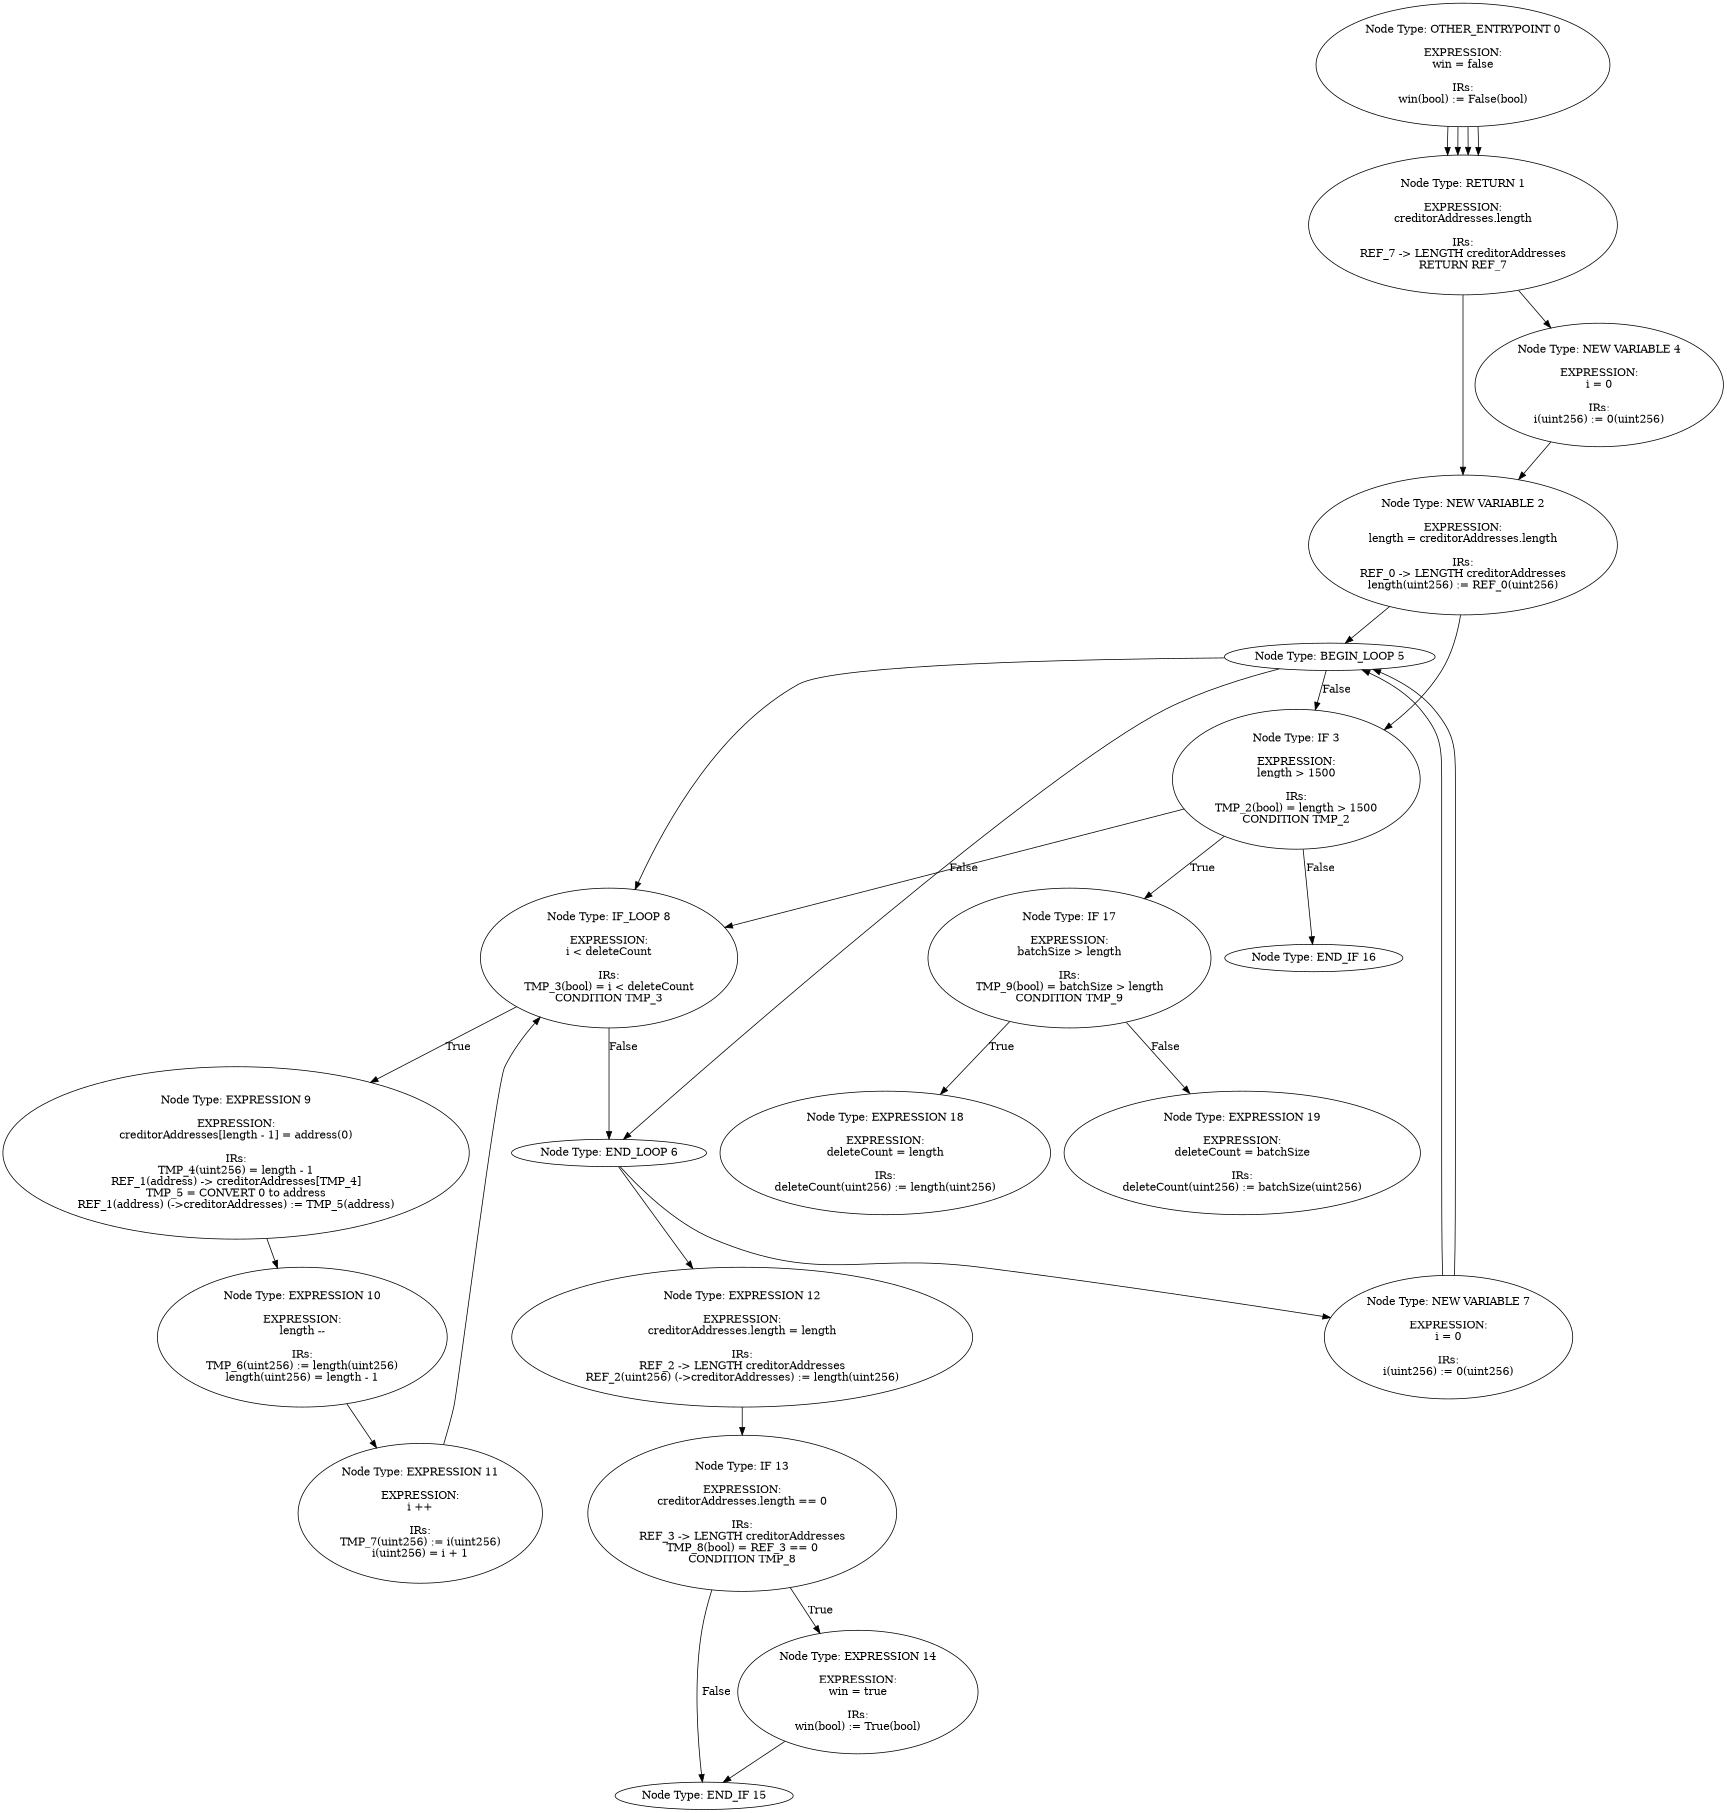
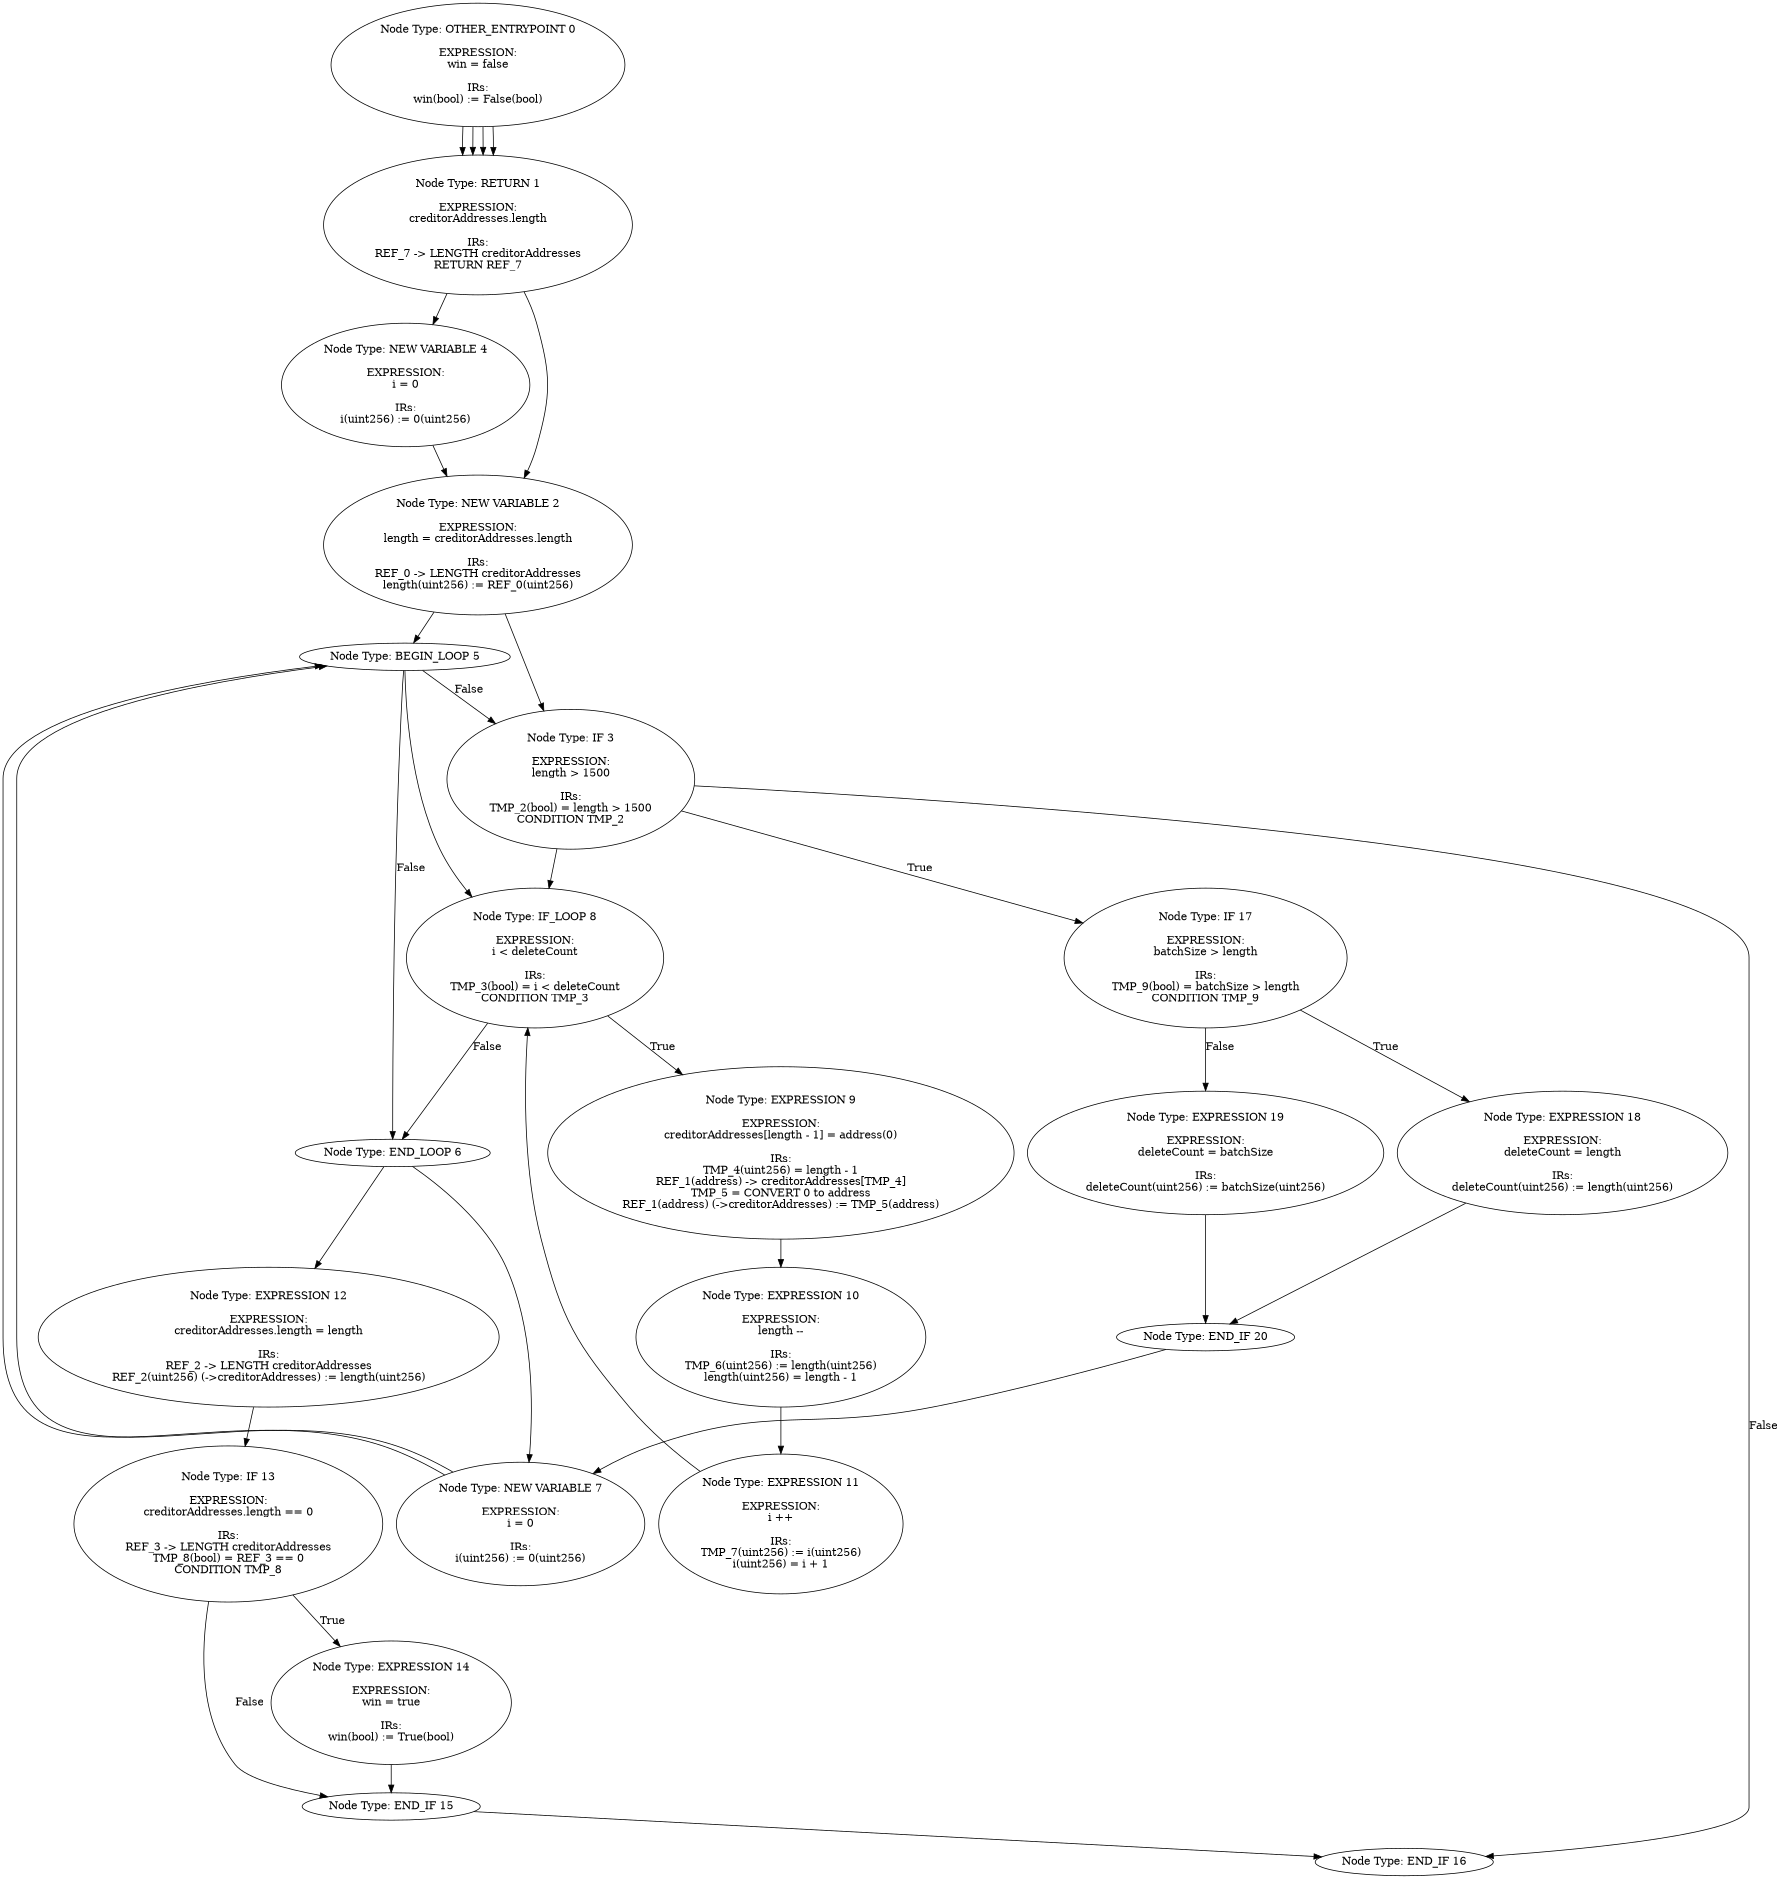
none -> (1206, 1337)
none -> (894, 1834)
